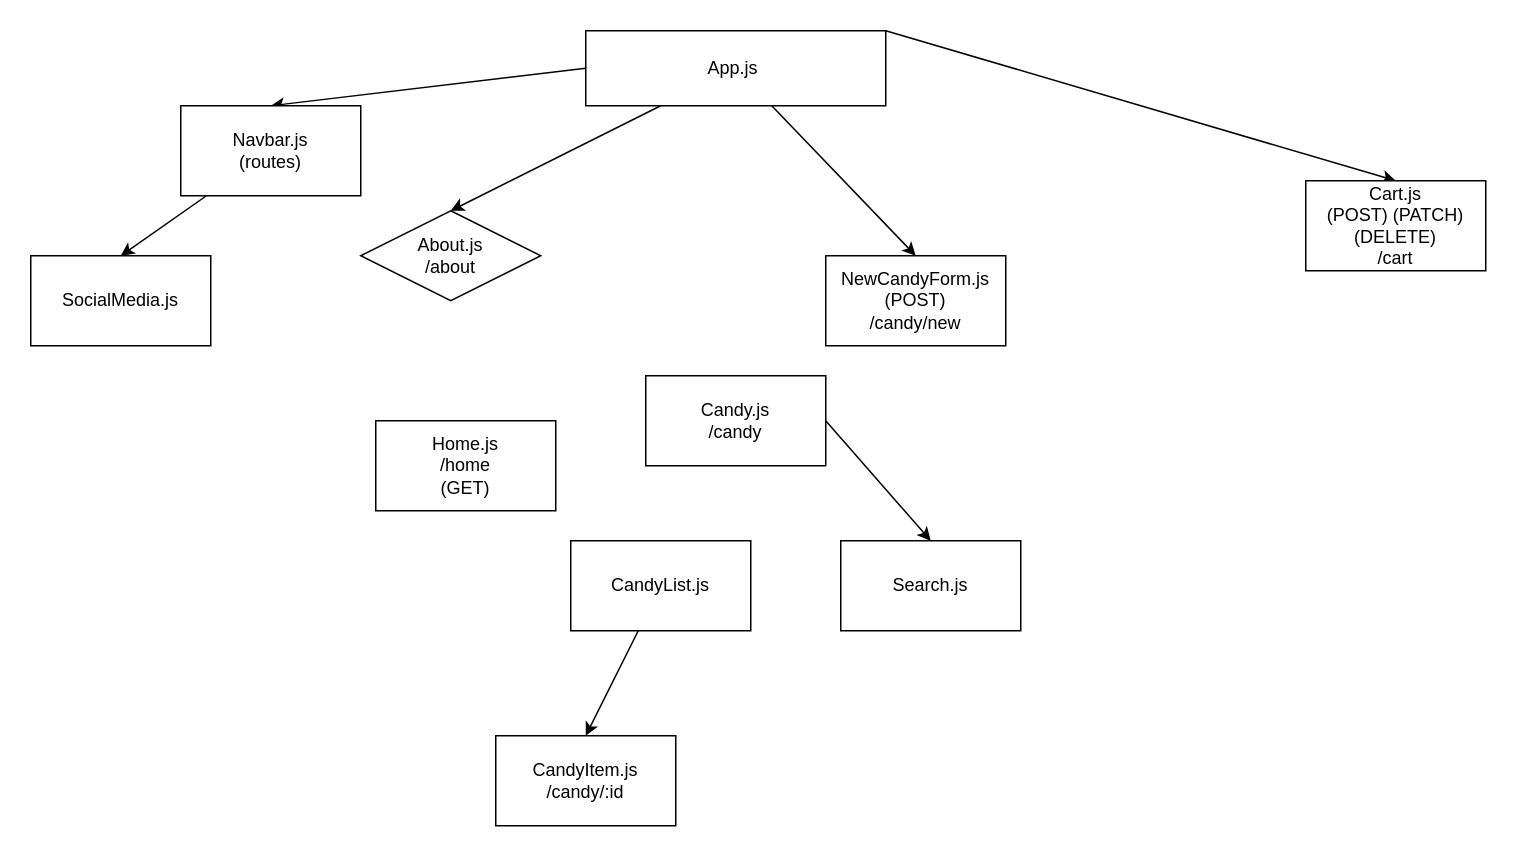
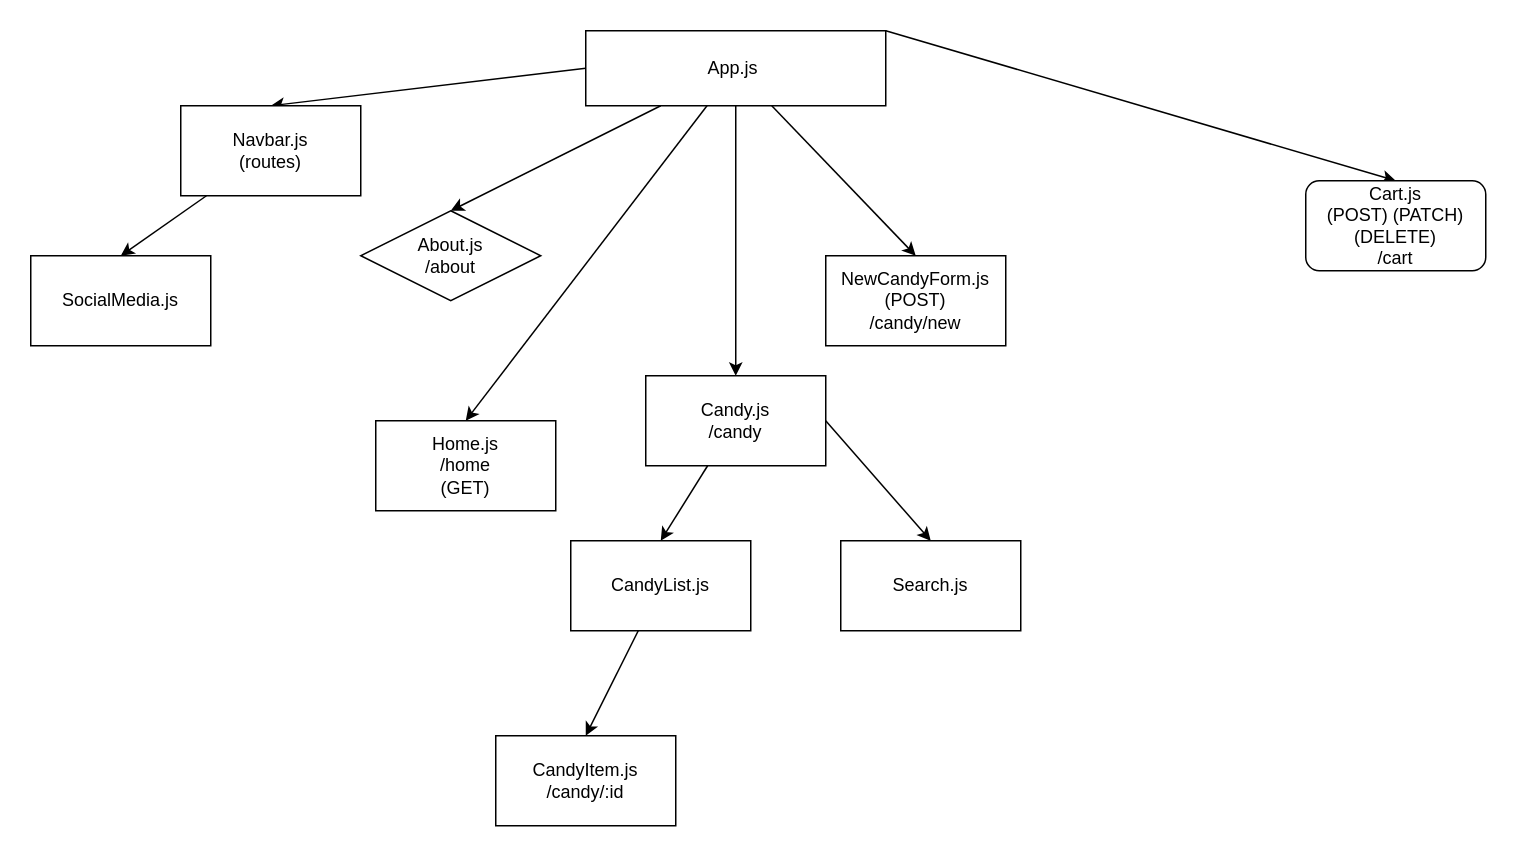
(1396, 226) -> (1396, 226)
none -> (736, 236)
none -> (590, 259)
none -> (687, 499)
